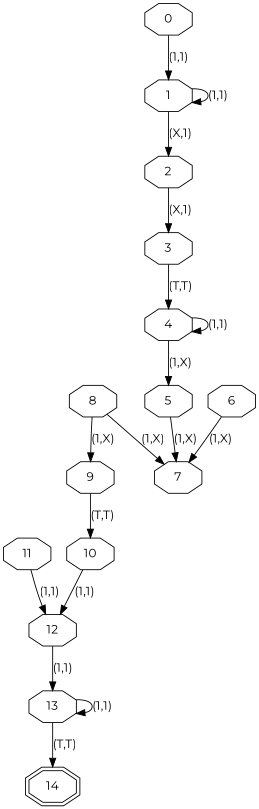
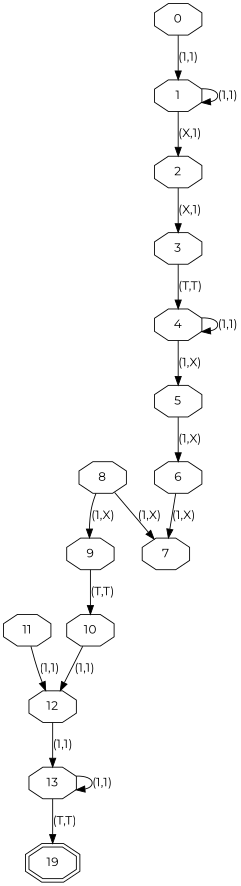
(173, 435) -> (178, 435)
(53, 786) -> (53, 863)
